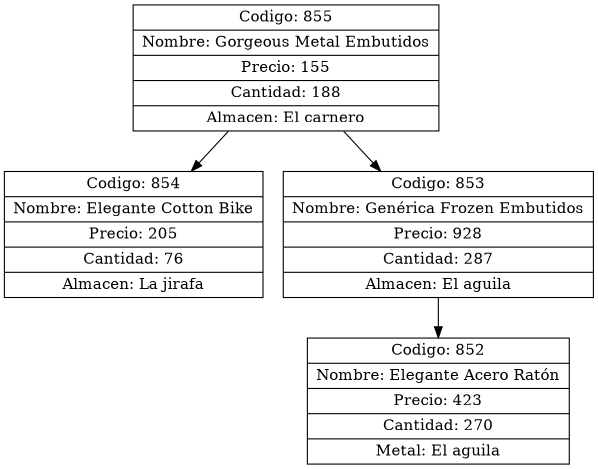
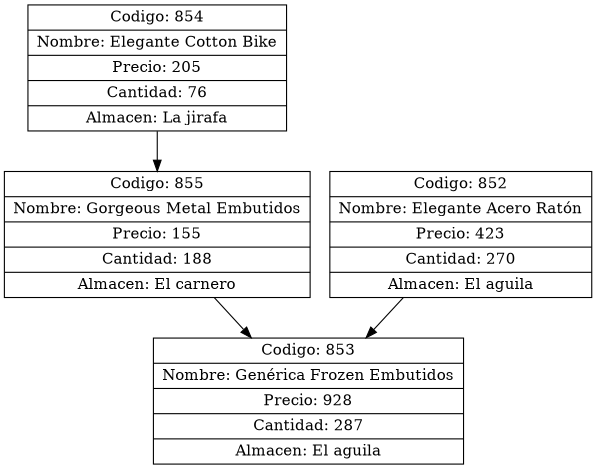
(214, 147) -> (157, 146)
(438, 312) -> (388, 314)
(438, 451) -> (461, 284)
